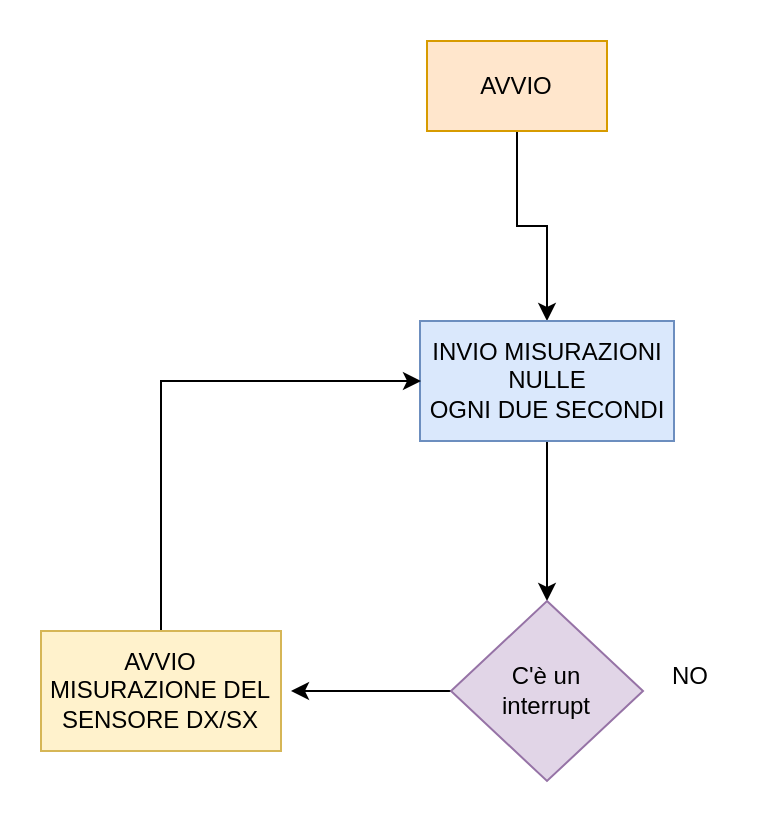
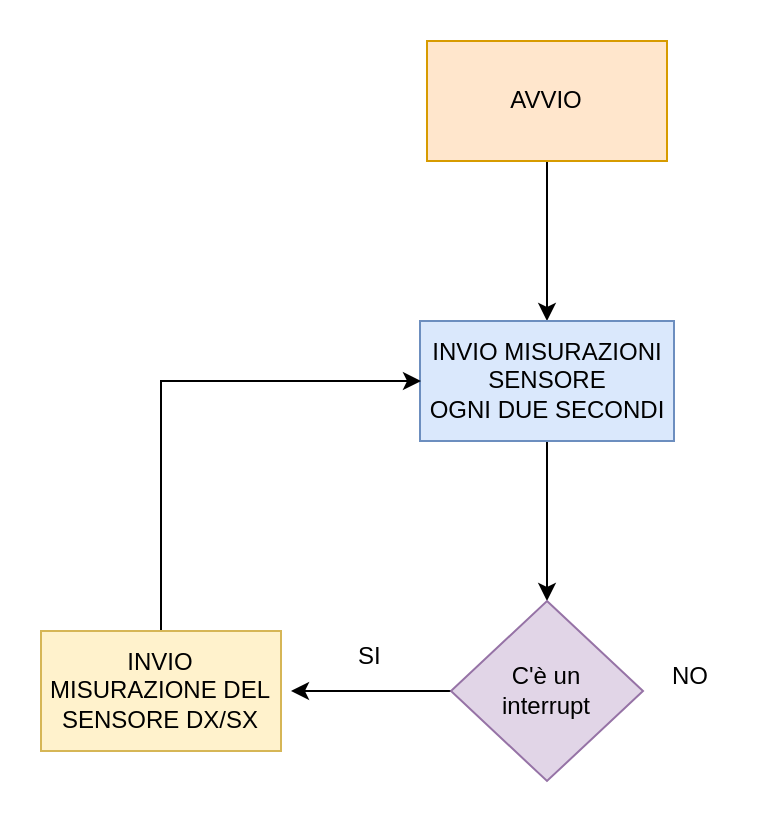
(517, 86) -> (547, 101)
(548, 381) -> (548, 381)
none -> (385, 657)
(161, 691) -> (161, 691)
